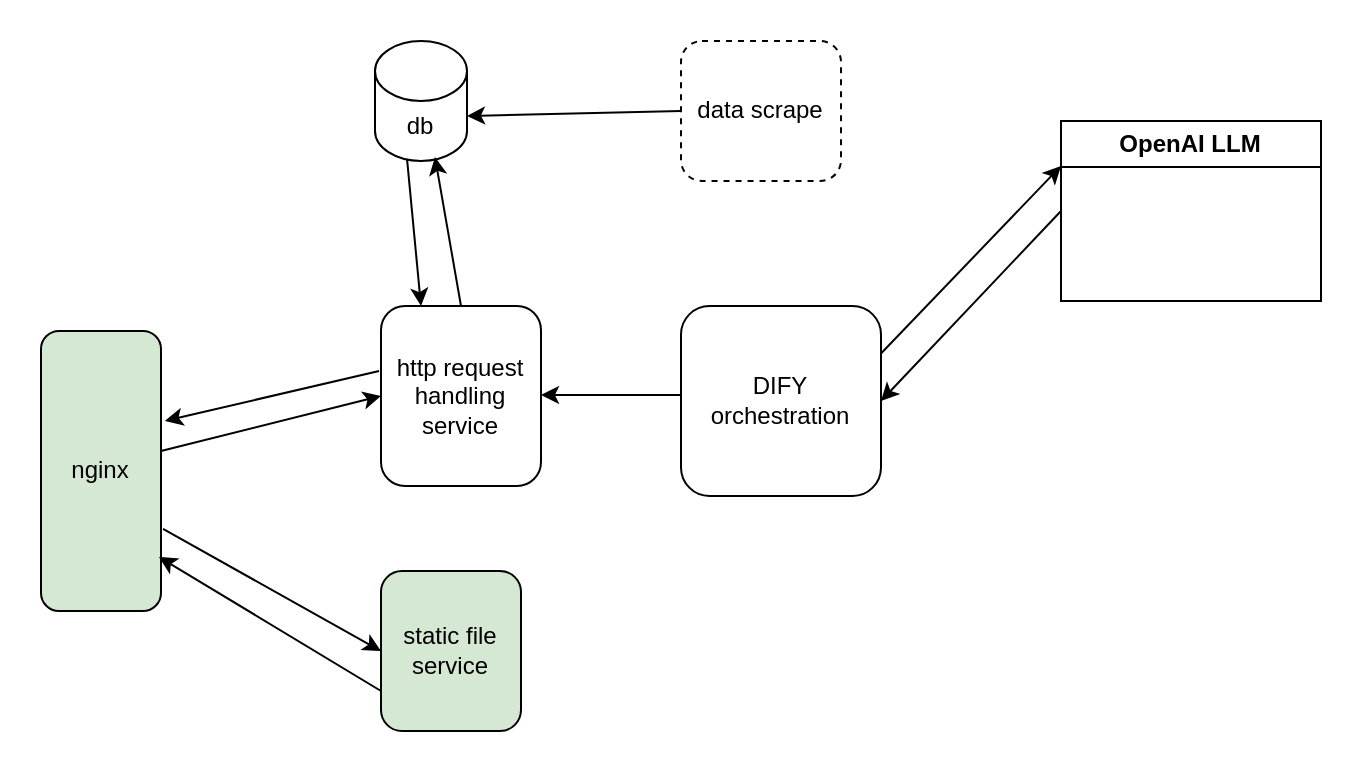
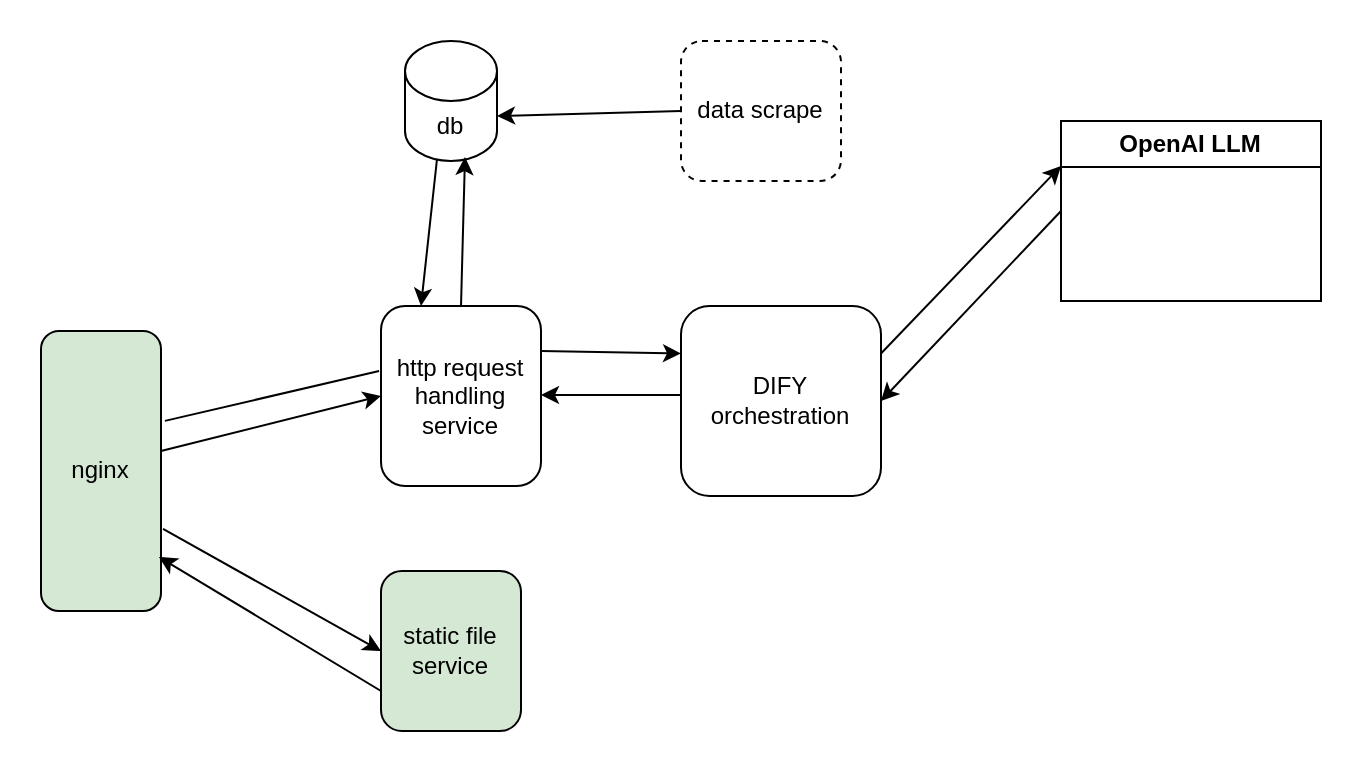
(421, 101) -> (451, 101)
none -> (604, 352)
(179, 418) -> (174, 419)
